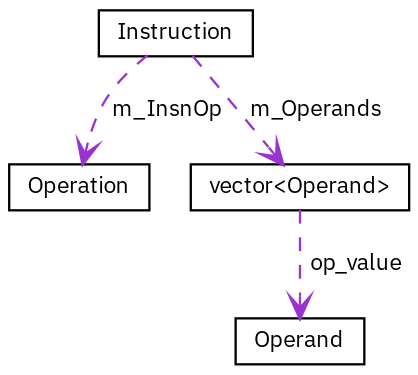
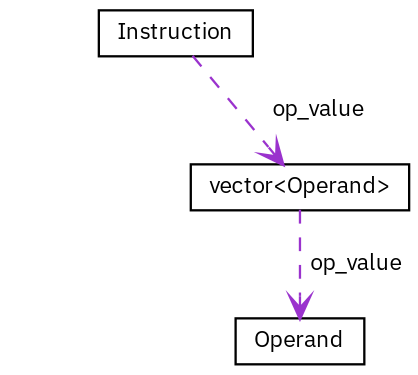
(314, 110) -> (314, 110)
(79, 187) -> none
